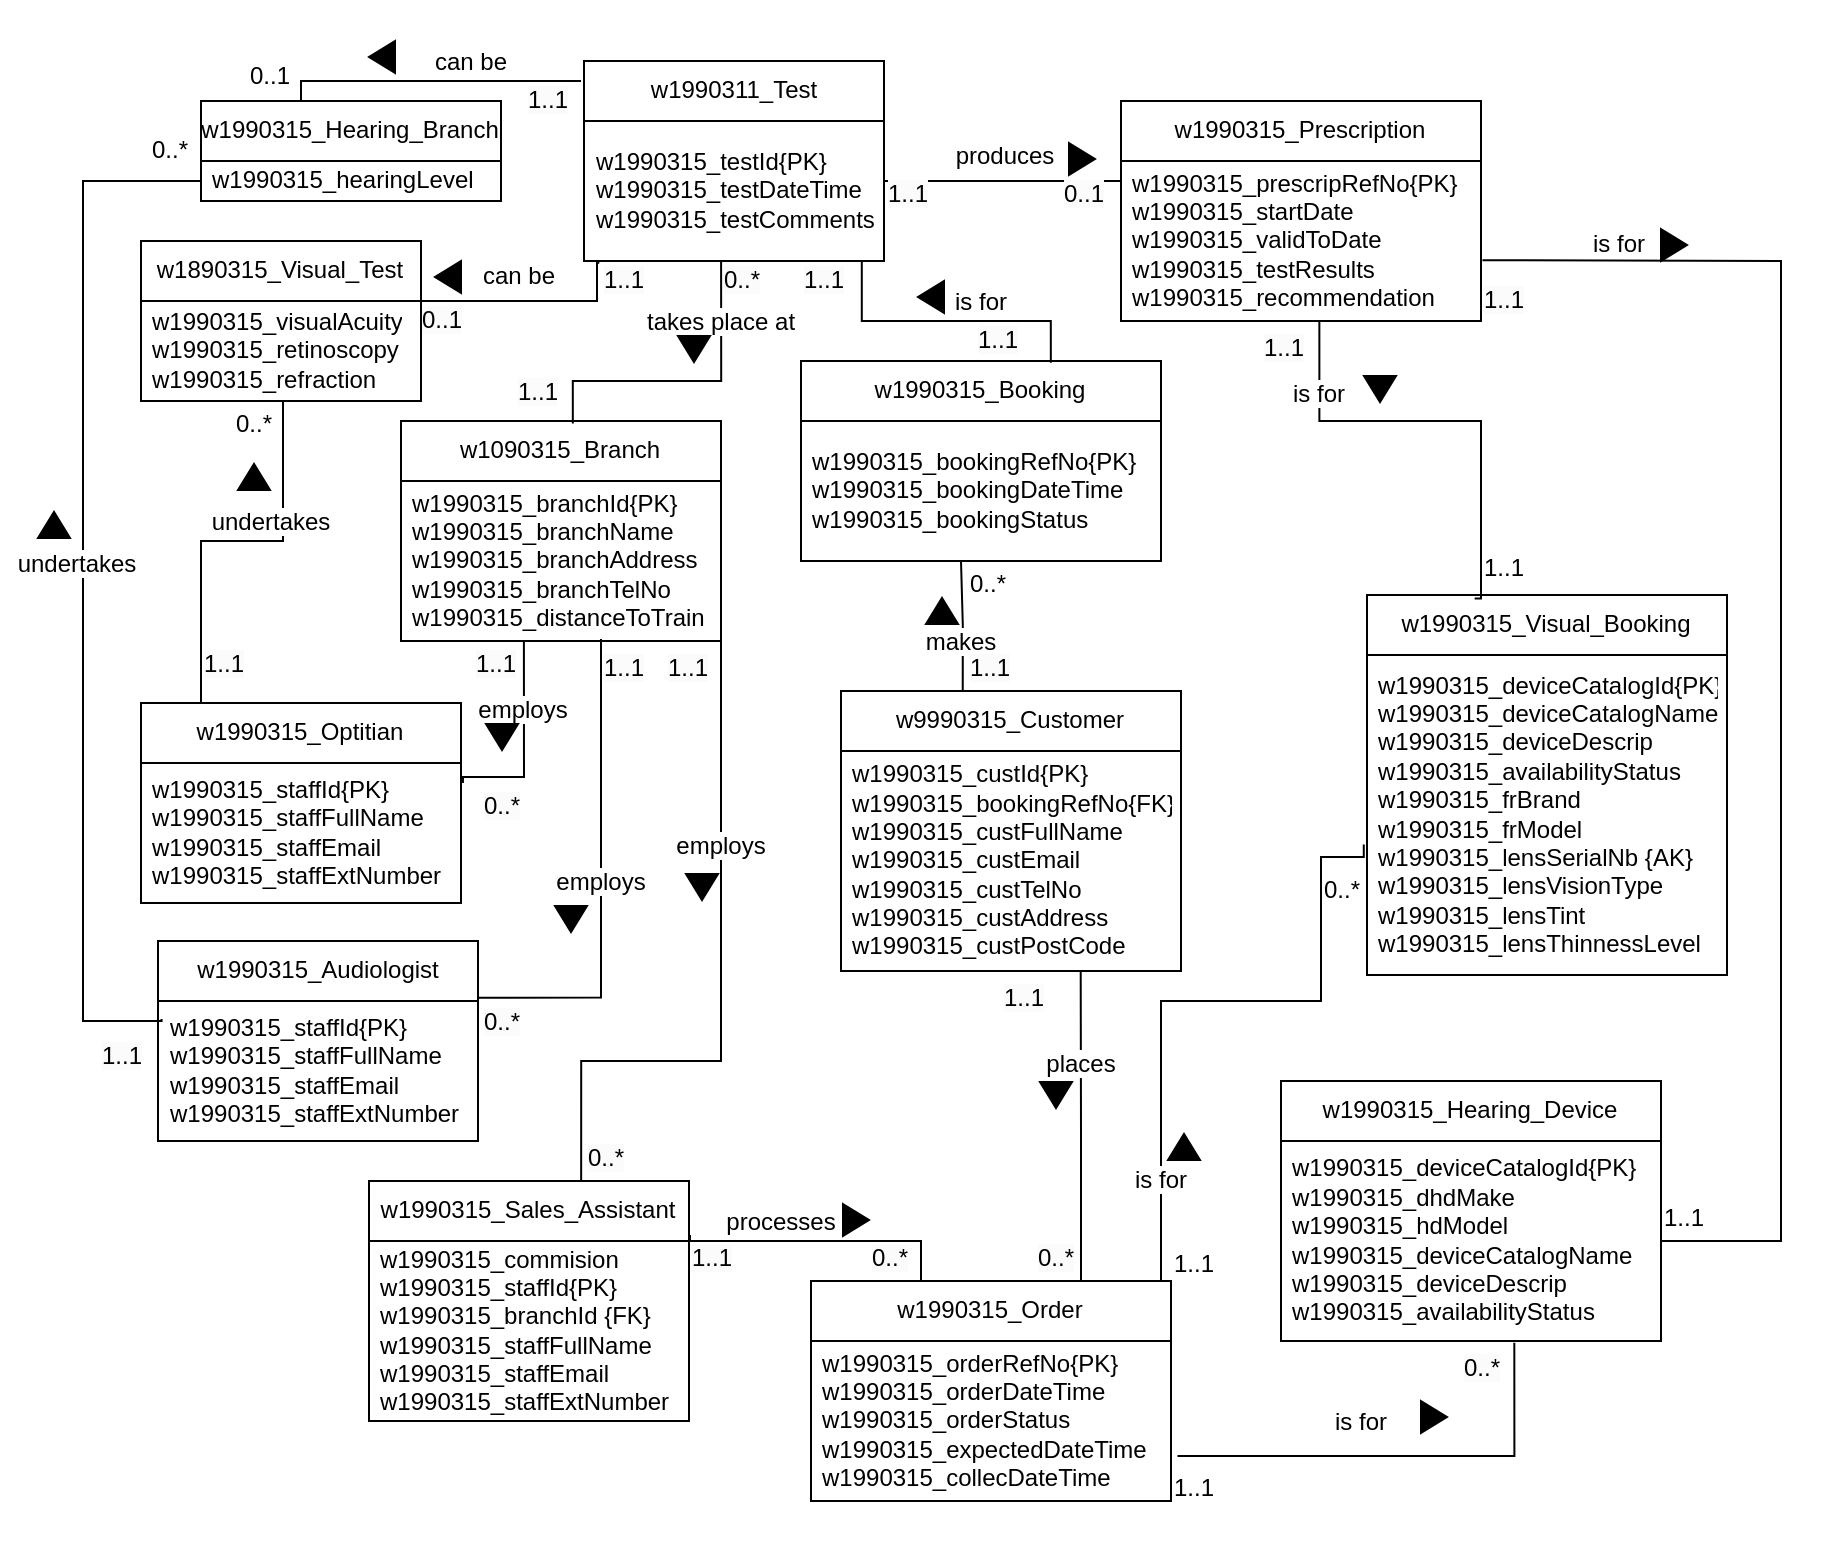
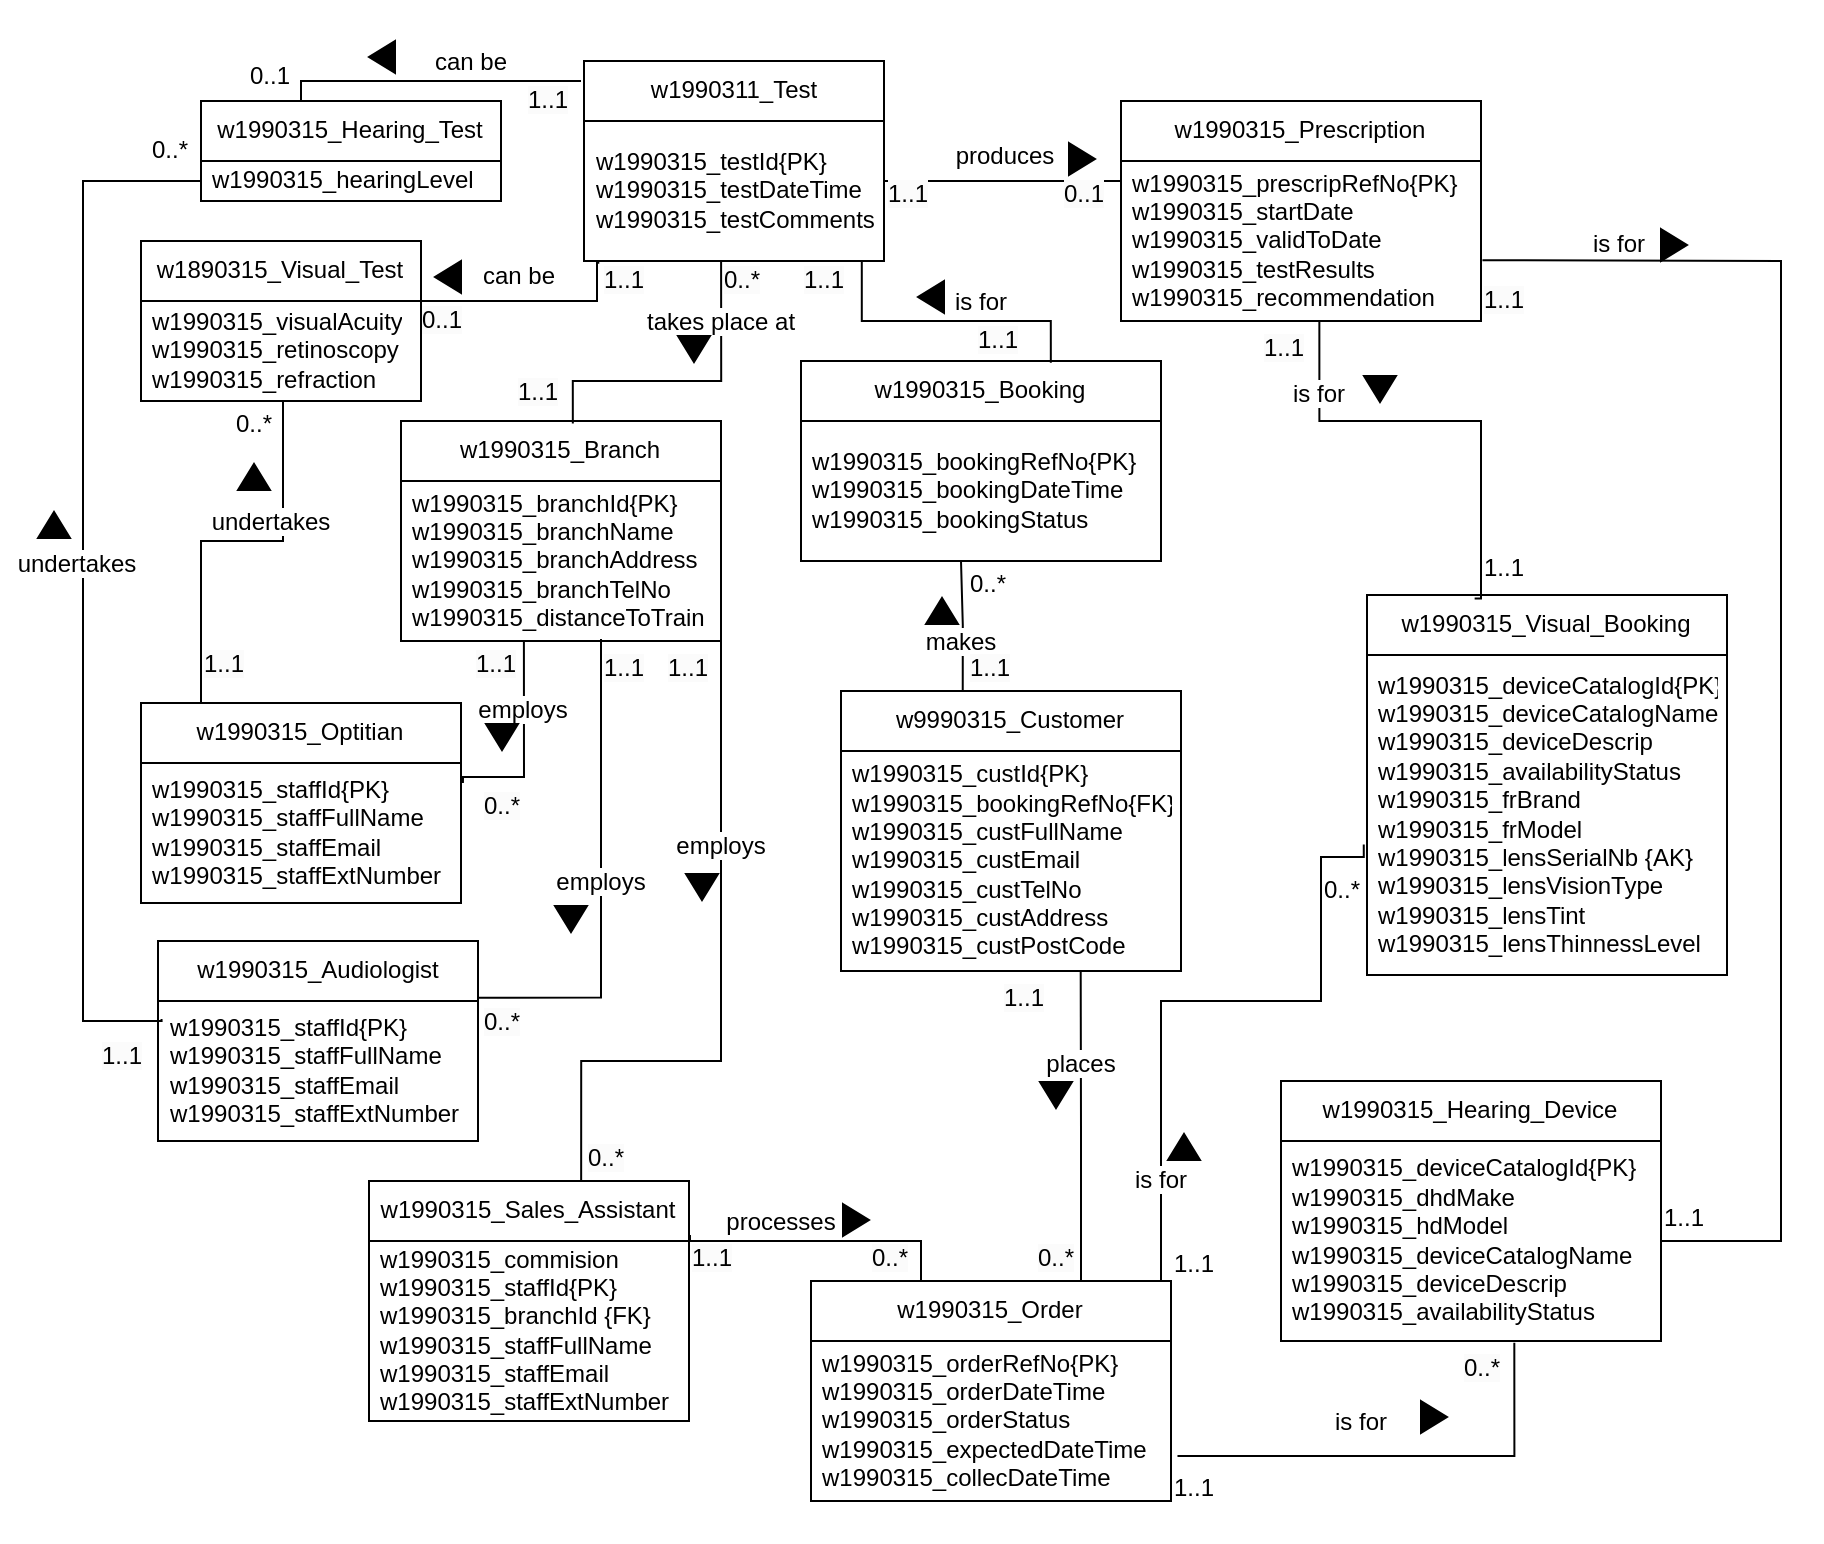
(351, 131) -> (351, 131)
(561, 451) -> (561, 451)
